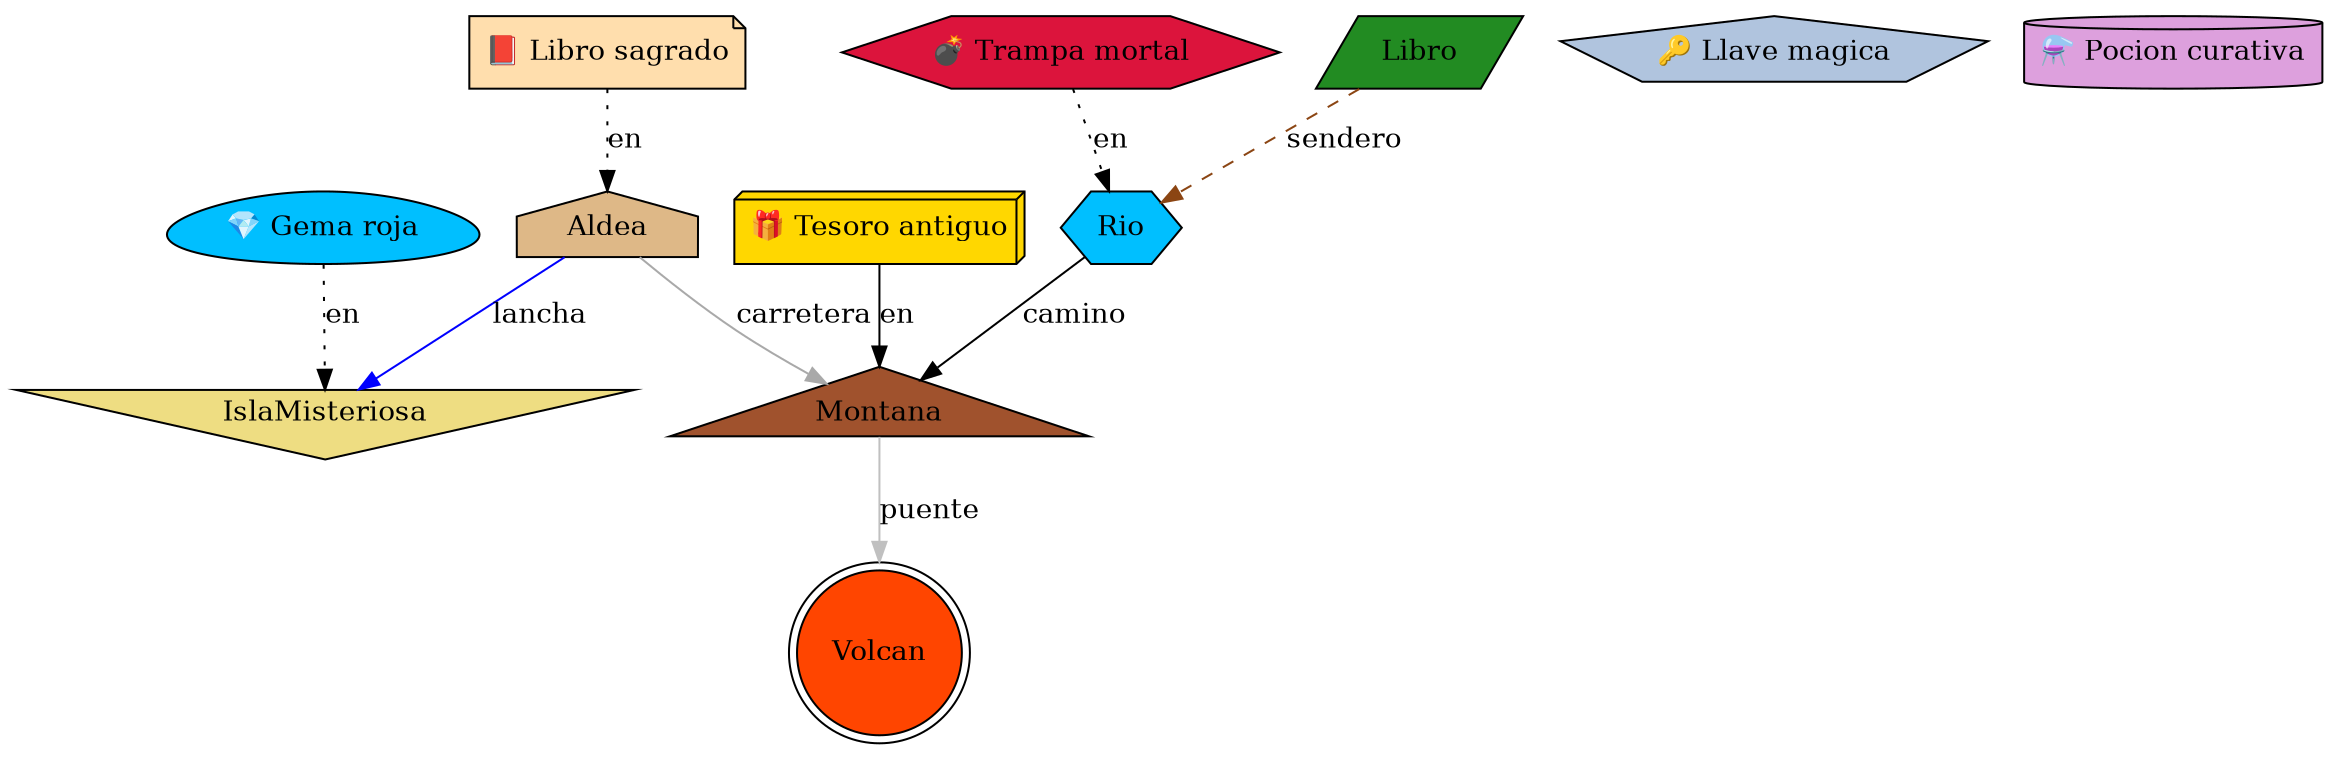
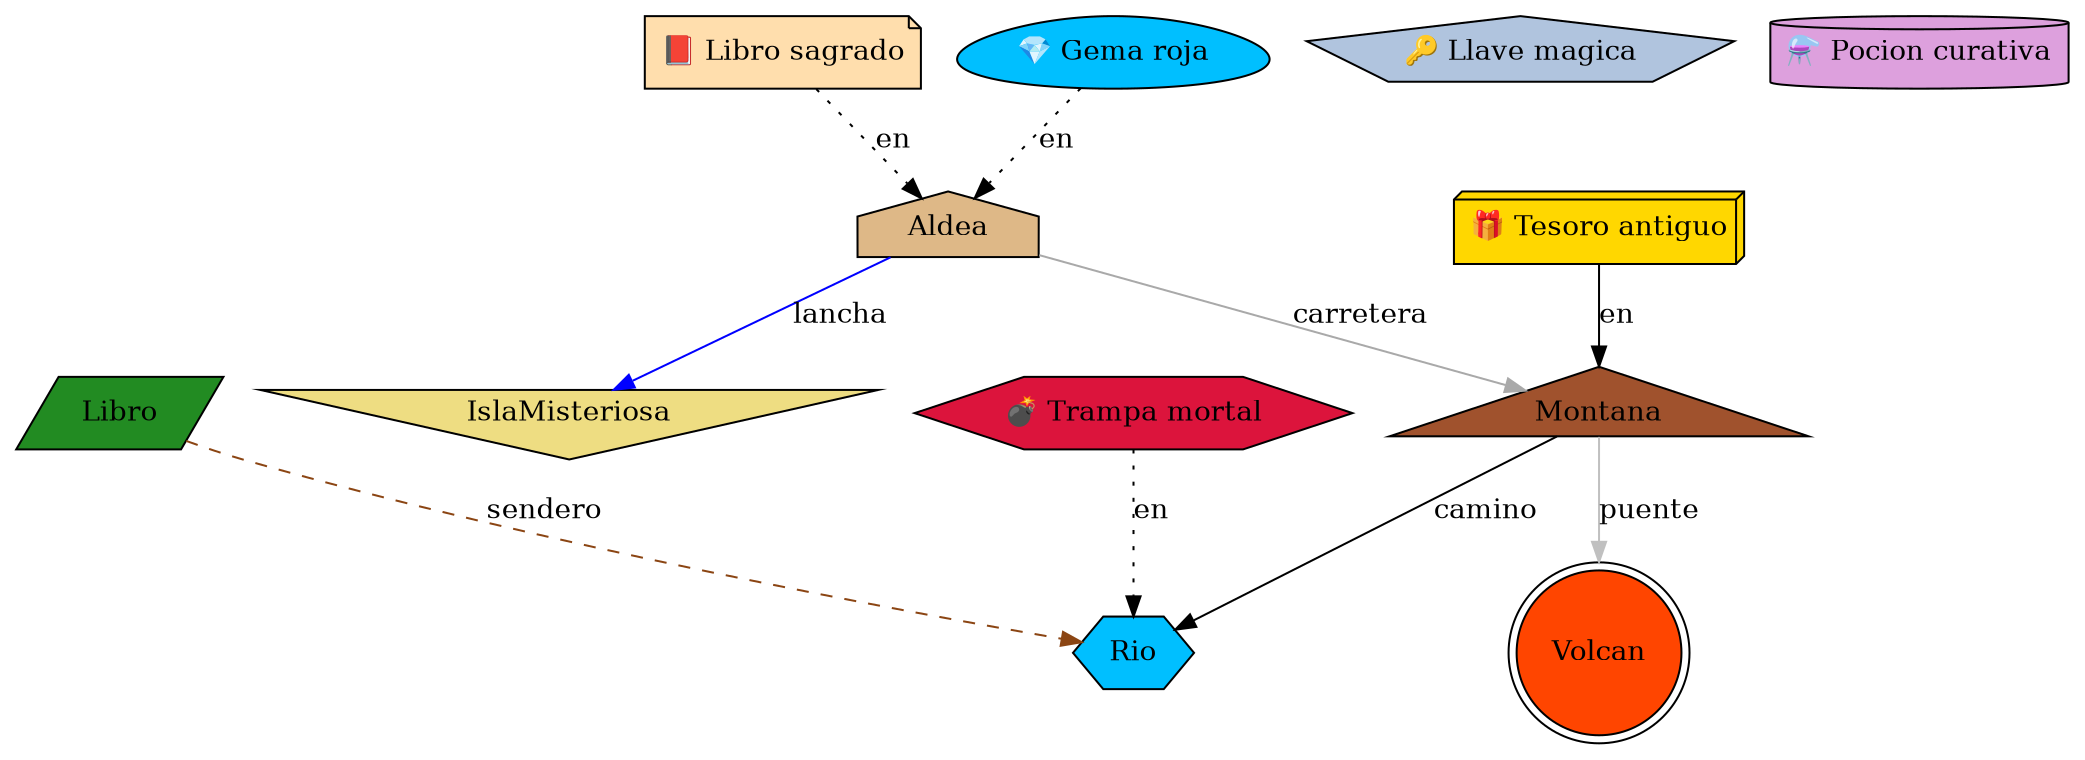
(1011, 312) -> (1375, 528)
(324, 317) -> (1035, 136)
